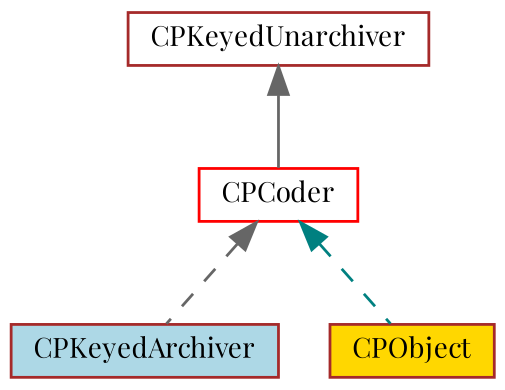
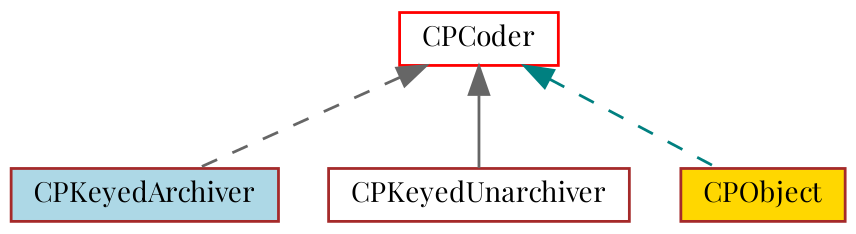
(278, 132) -> (479, 132)
